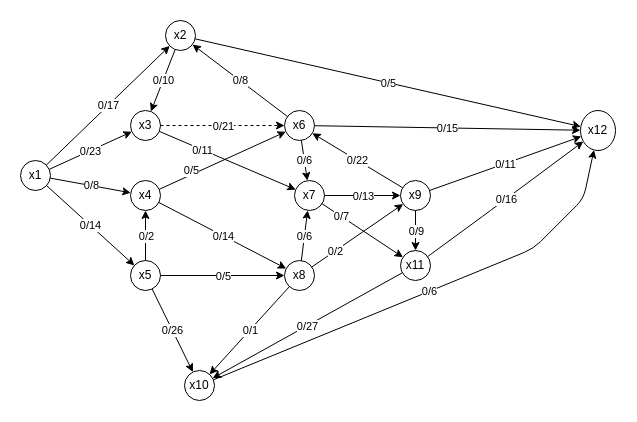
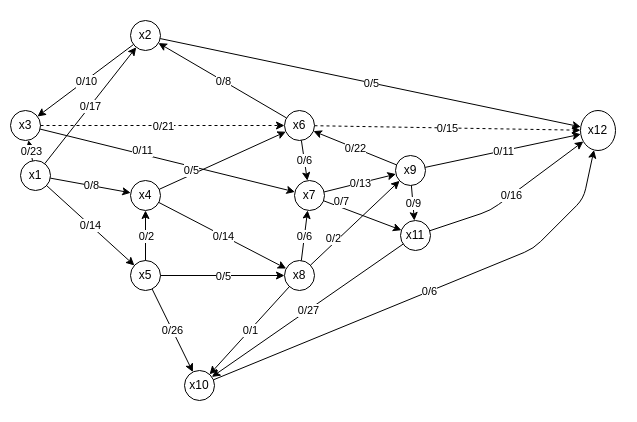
(181, 36) -> (146, 36)
(146, 126) -> (26, 126)
(375, 127) -> (375, 127)
(416, 196) -> (411, 171)
(416, 266) -> (416, 236)
